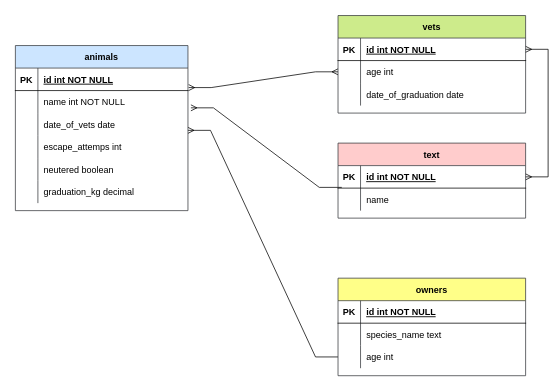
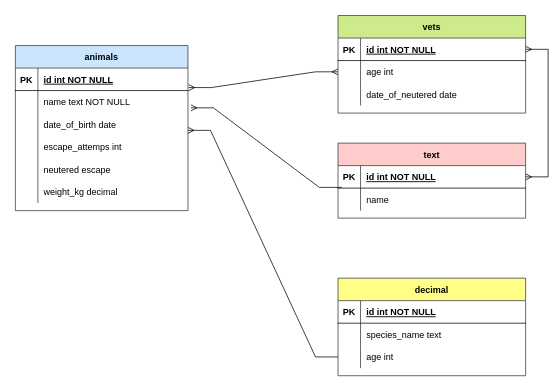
(422, 95) -> (418, 95)
(82, 102) -> (85, 102)
(85, 125) -> (87, 125)
(81, 170) -> (80, 170)
(92, 192) -> (82, 192)
(431, 290) -> (431, 290)
